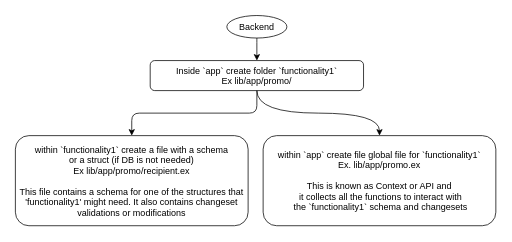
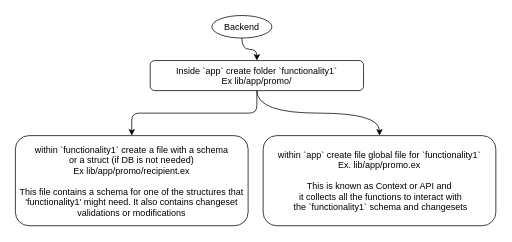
(257, 27) -> (242, 27)
